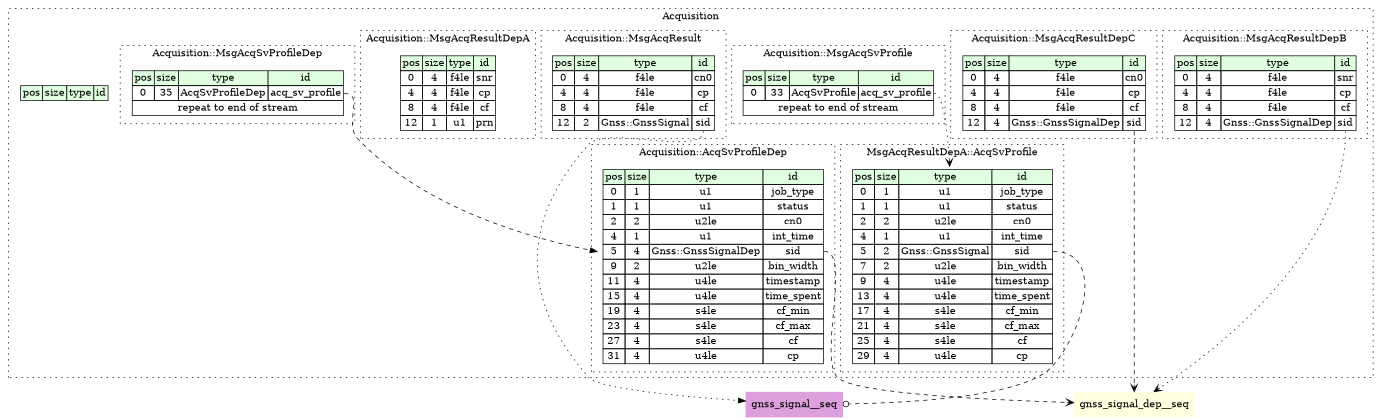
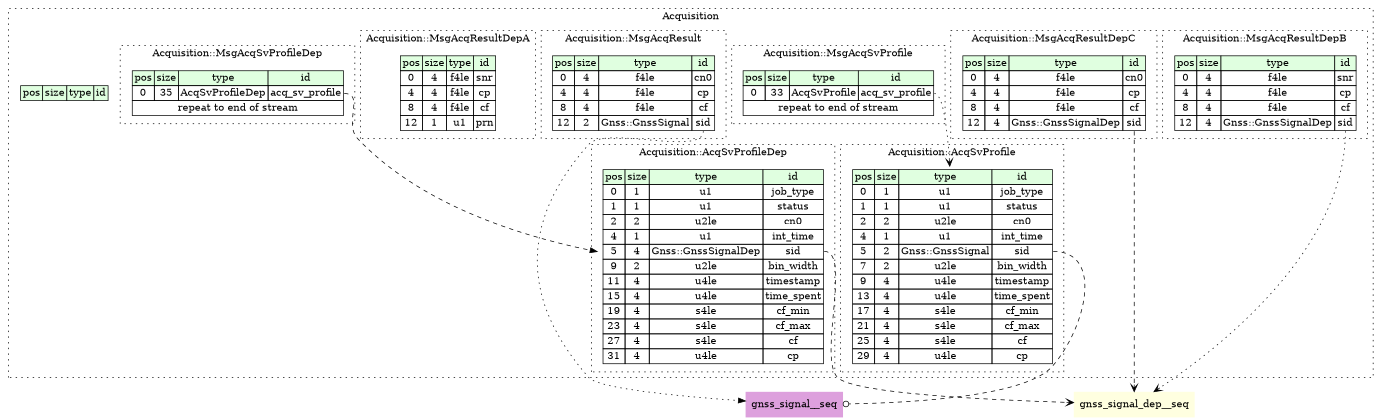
(952, 153) -> (952, 153)
